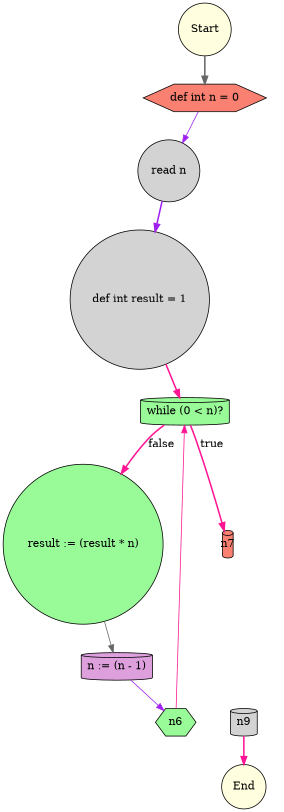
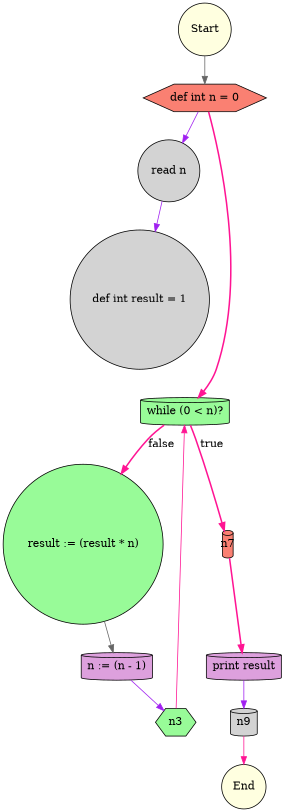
(205, 66) -> (205, 66)
(160, 212) -> (160, 212)
(171, 377) -> (230, 253)
none -> (244, 666)
(176, 722) -> (176, 722)
(244, 746) -> (244, 746)
